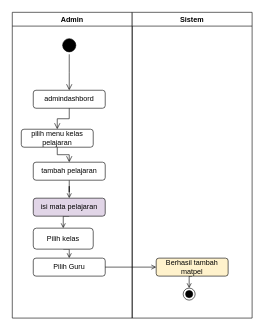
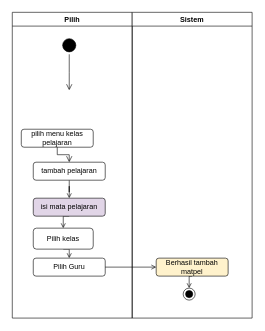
(72, 20) -> (72, 20)
(69, 99) -> none
(64, 119) -> none
